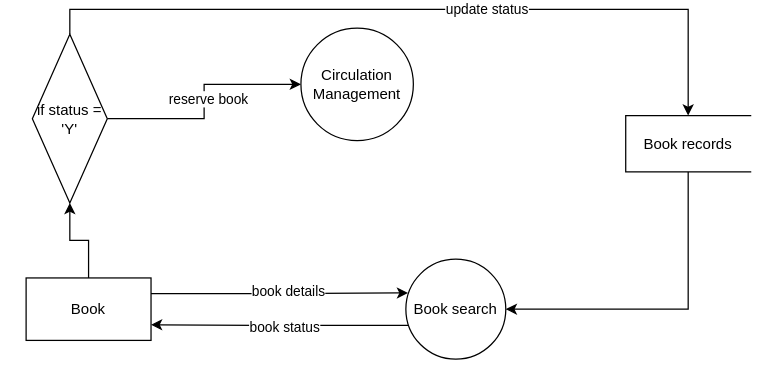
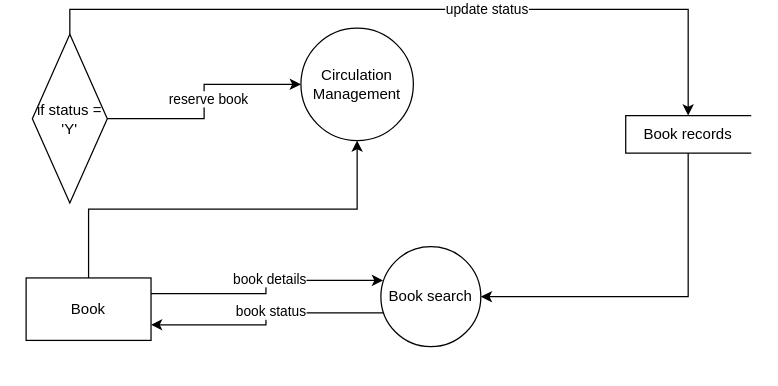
(688, 144) -> (688, 134)
(69, 236) -> (237, 209)
(456, 309) -> (431, 297)
